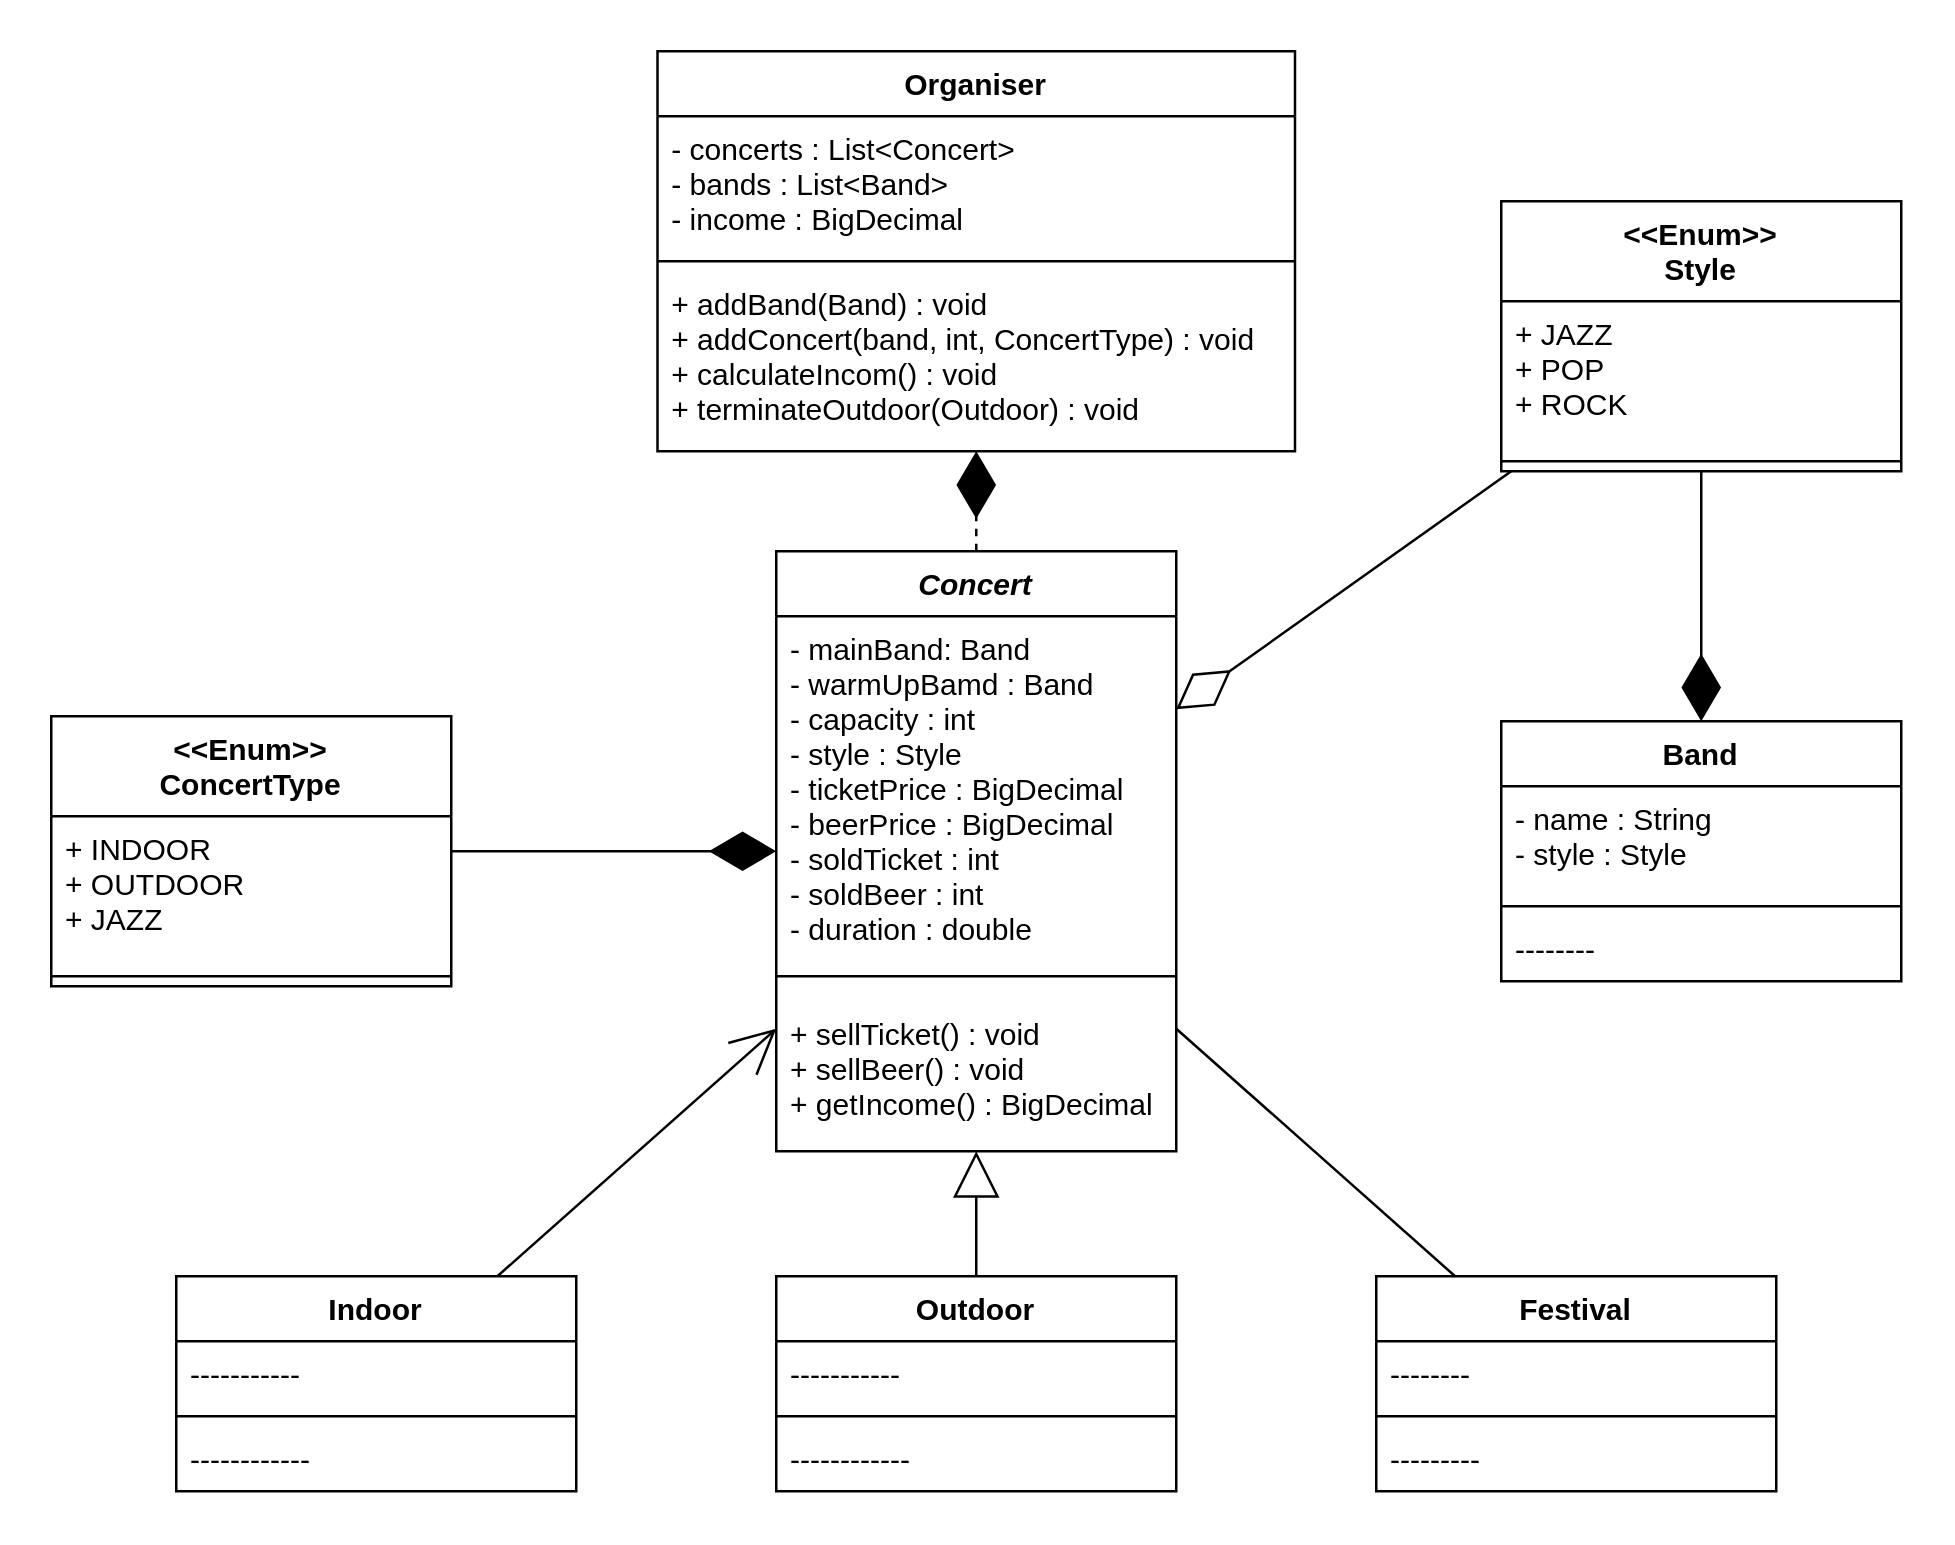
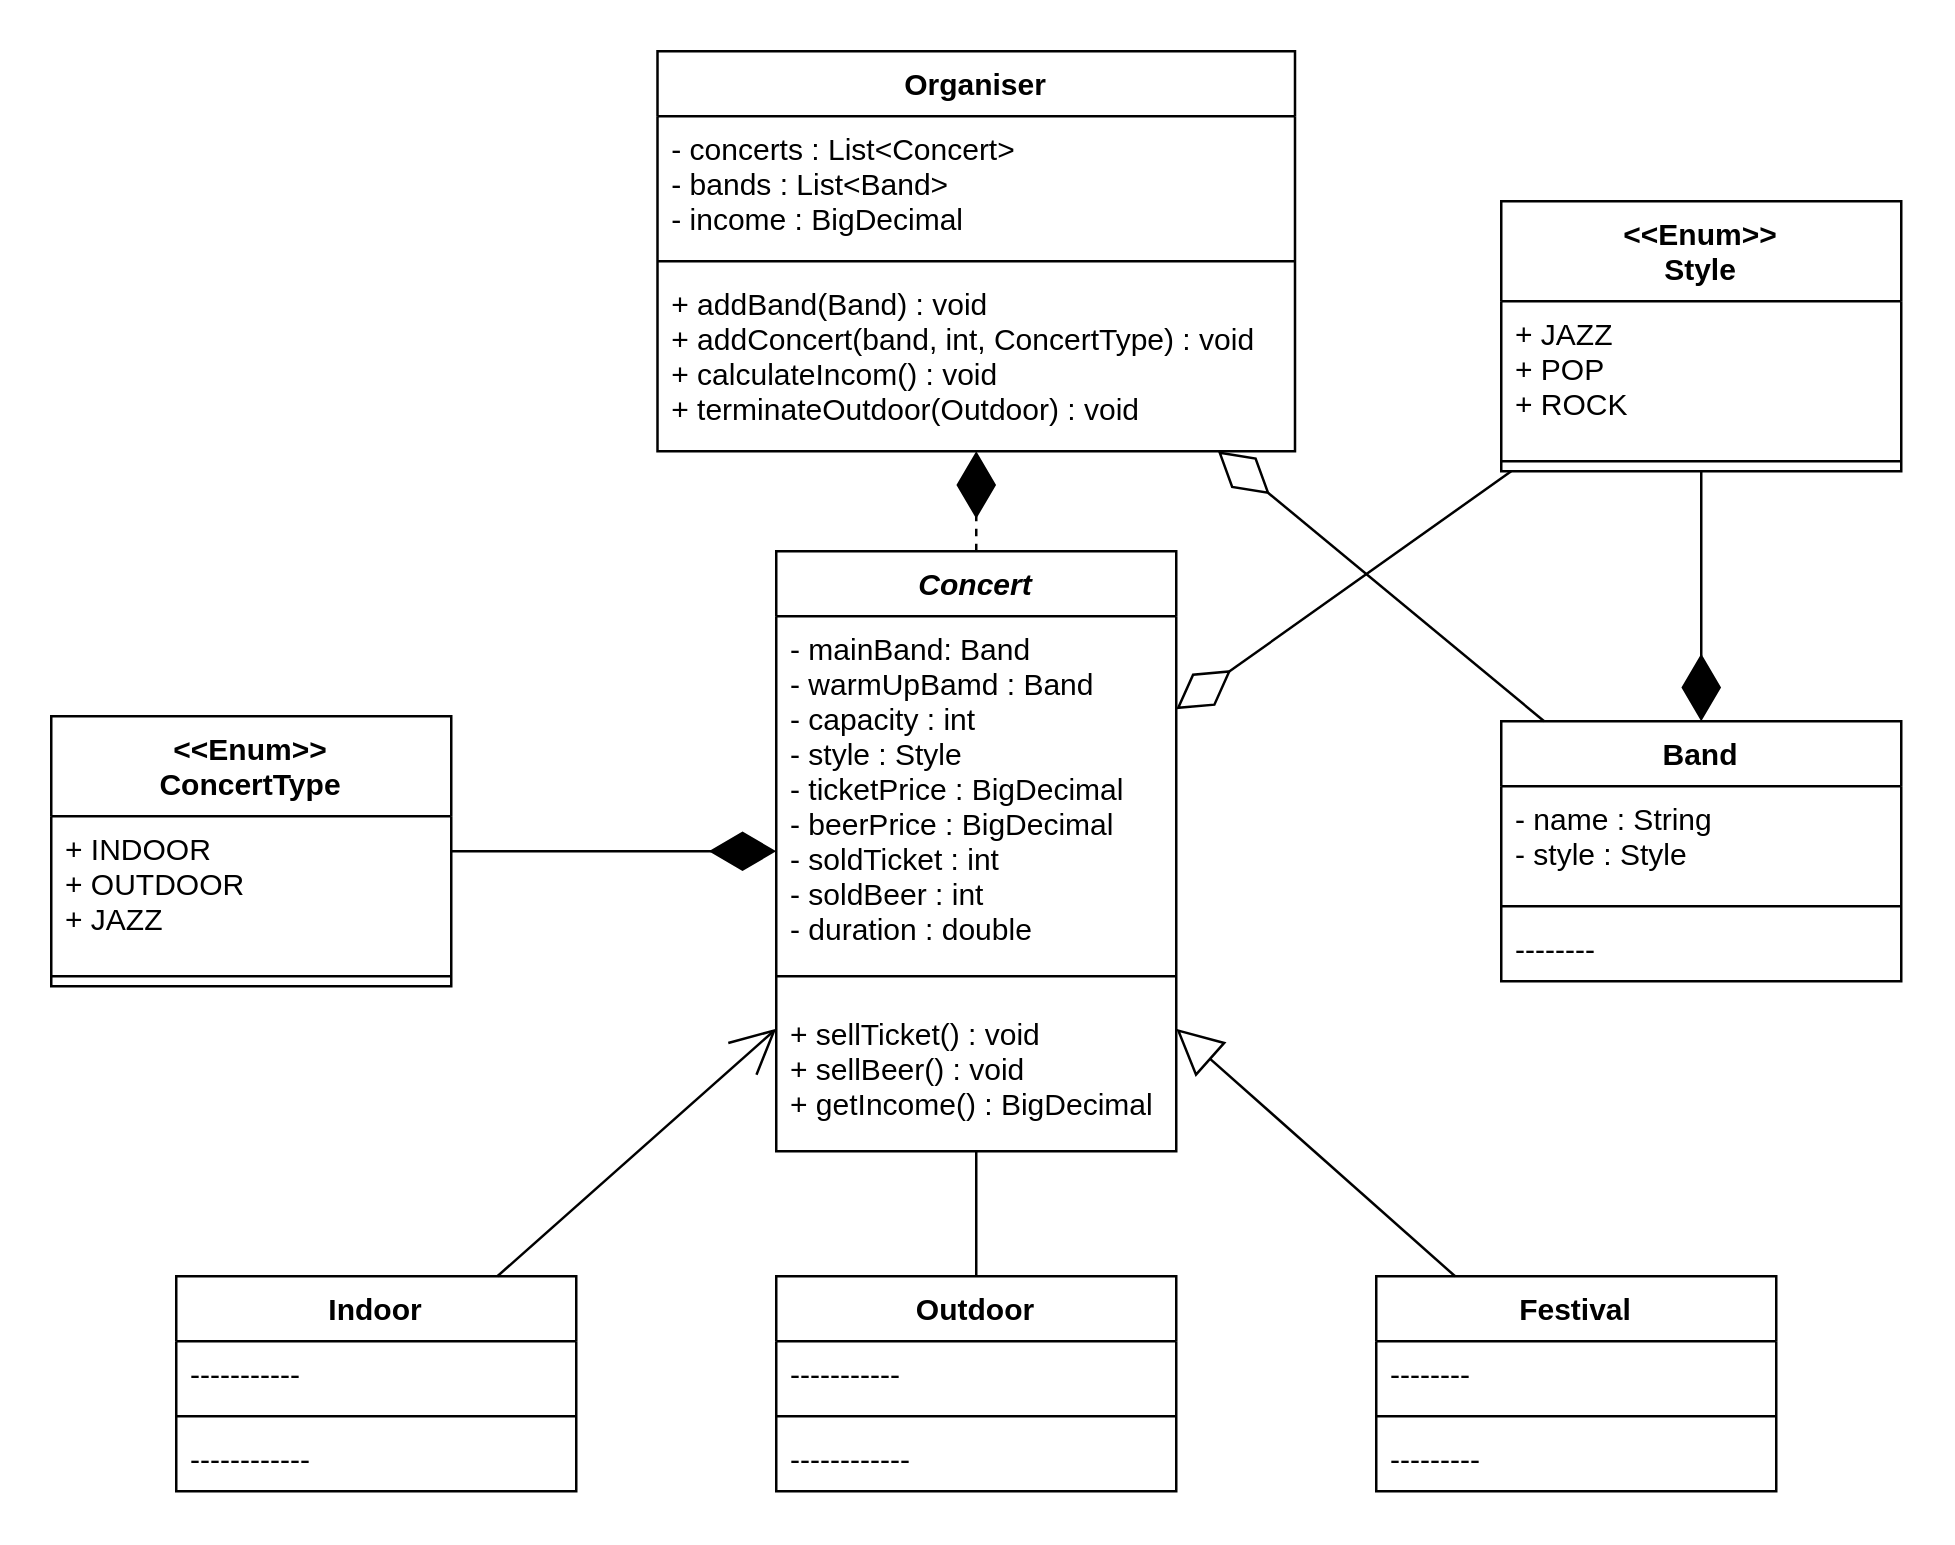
none -> (1457, 649)
(1196, 1046) -> (1211, 1059)
(976, 1198) -> (976, 1178)
